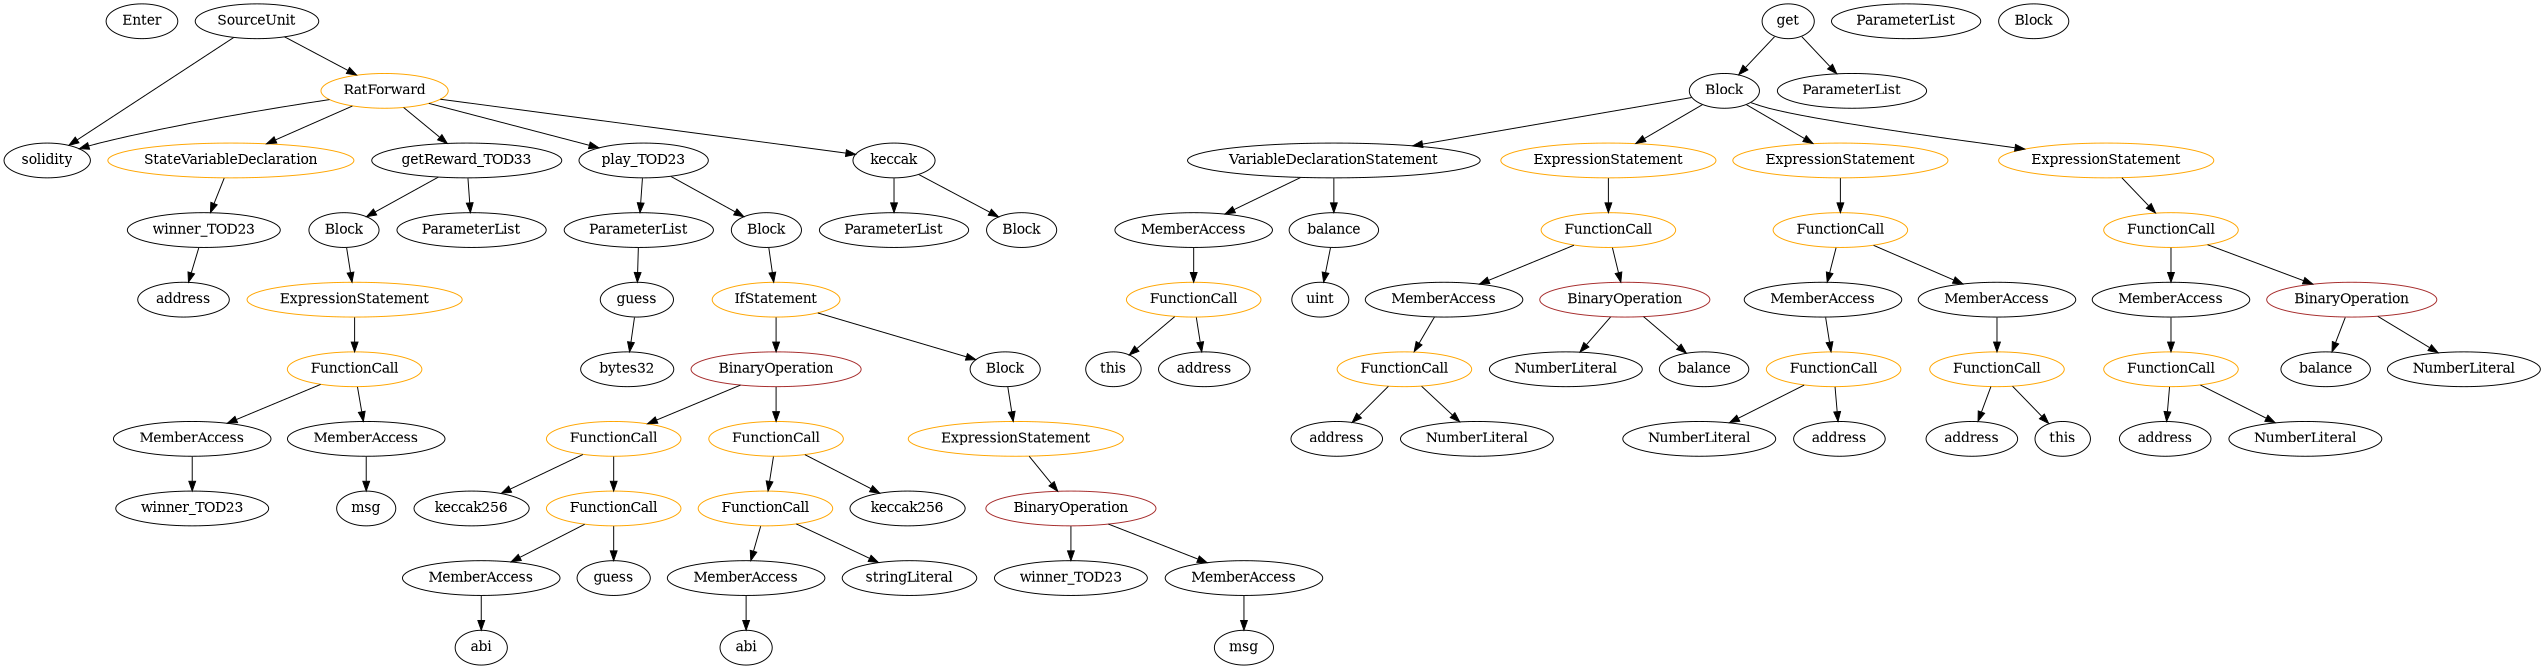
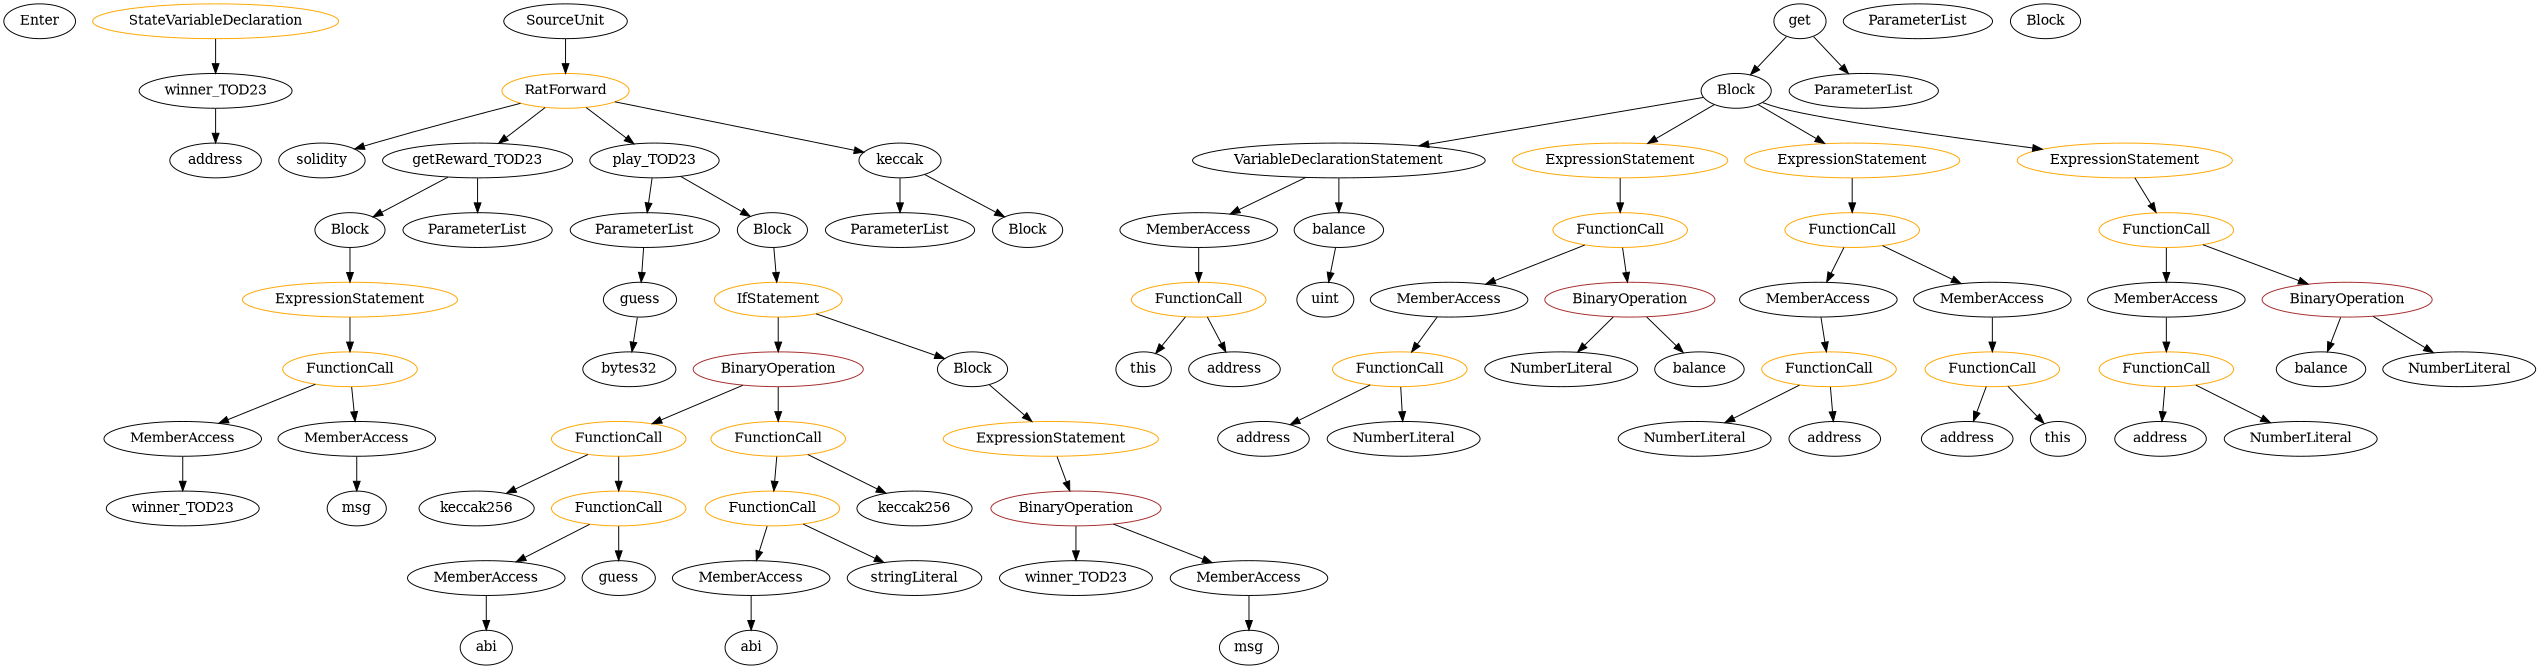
(155, 89) -> none
(314, 123) -> none
(467, 160) -> (478, 160)
